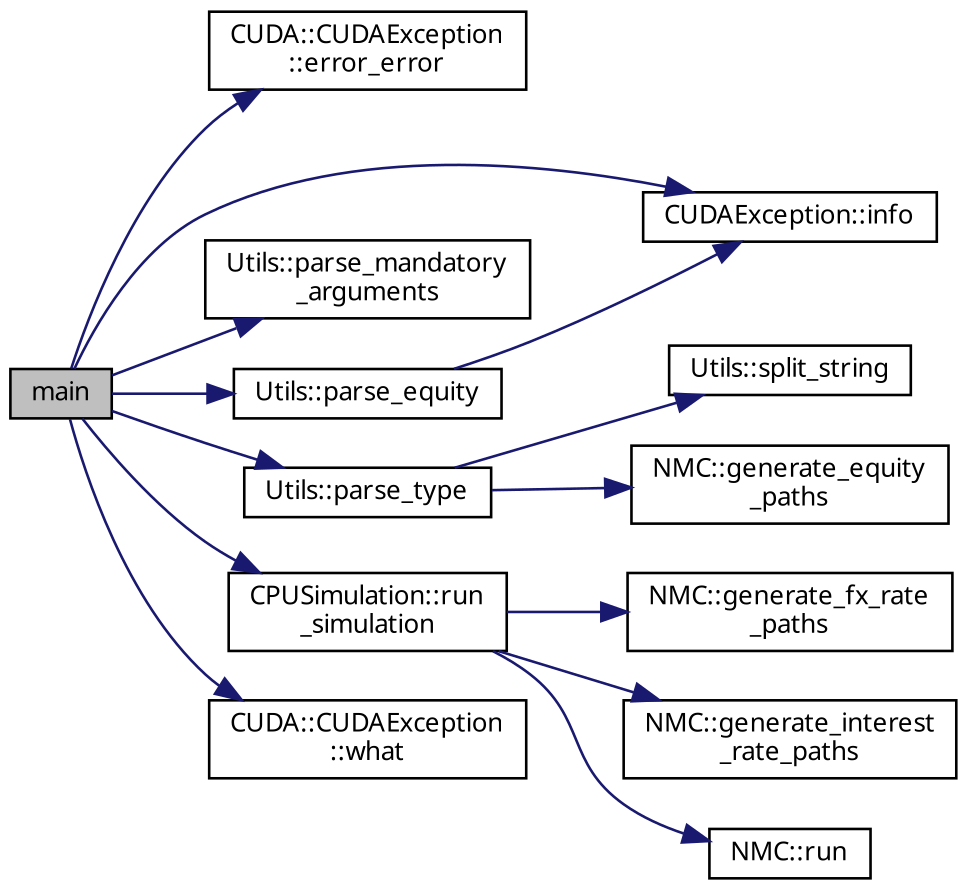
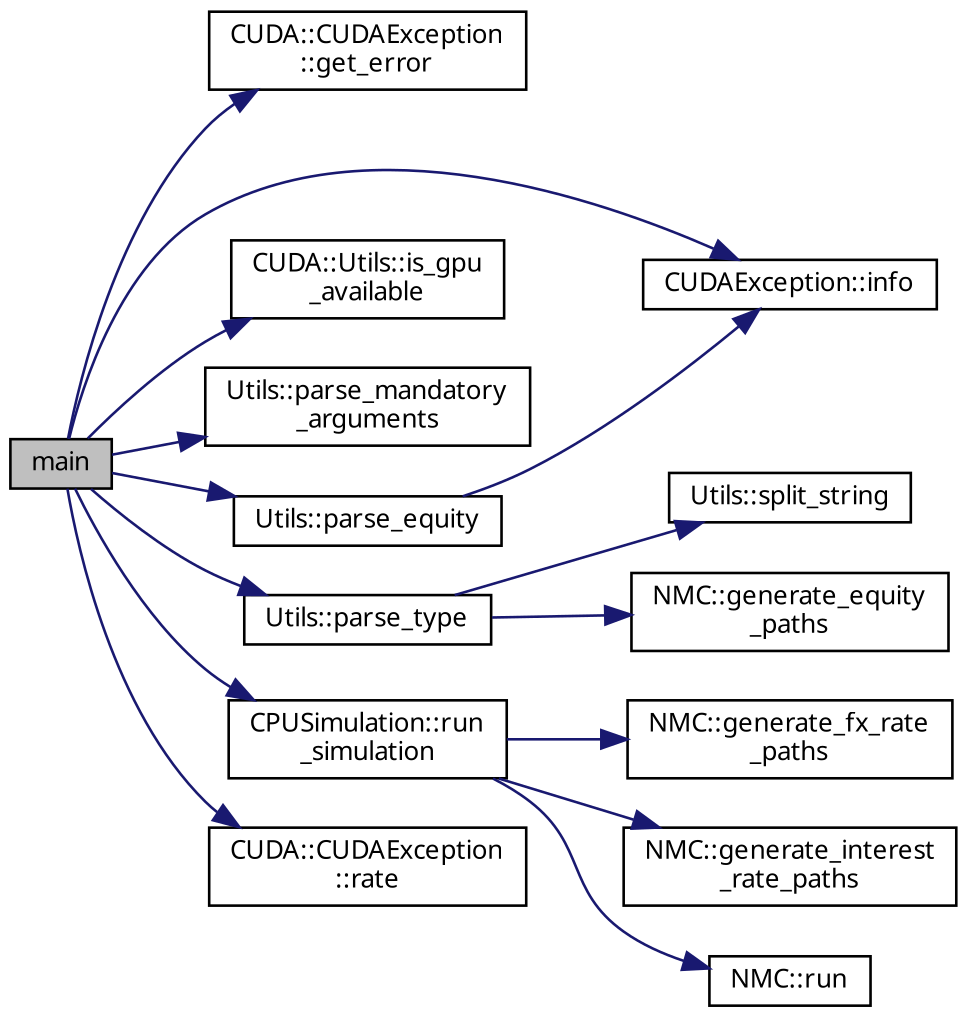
(368, 51) -> (368, 51)
none -> (368, 279)
(368, 739) -> (368, 867)
